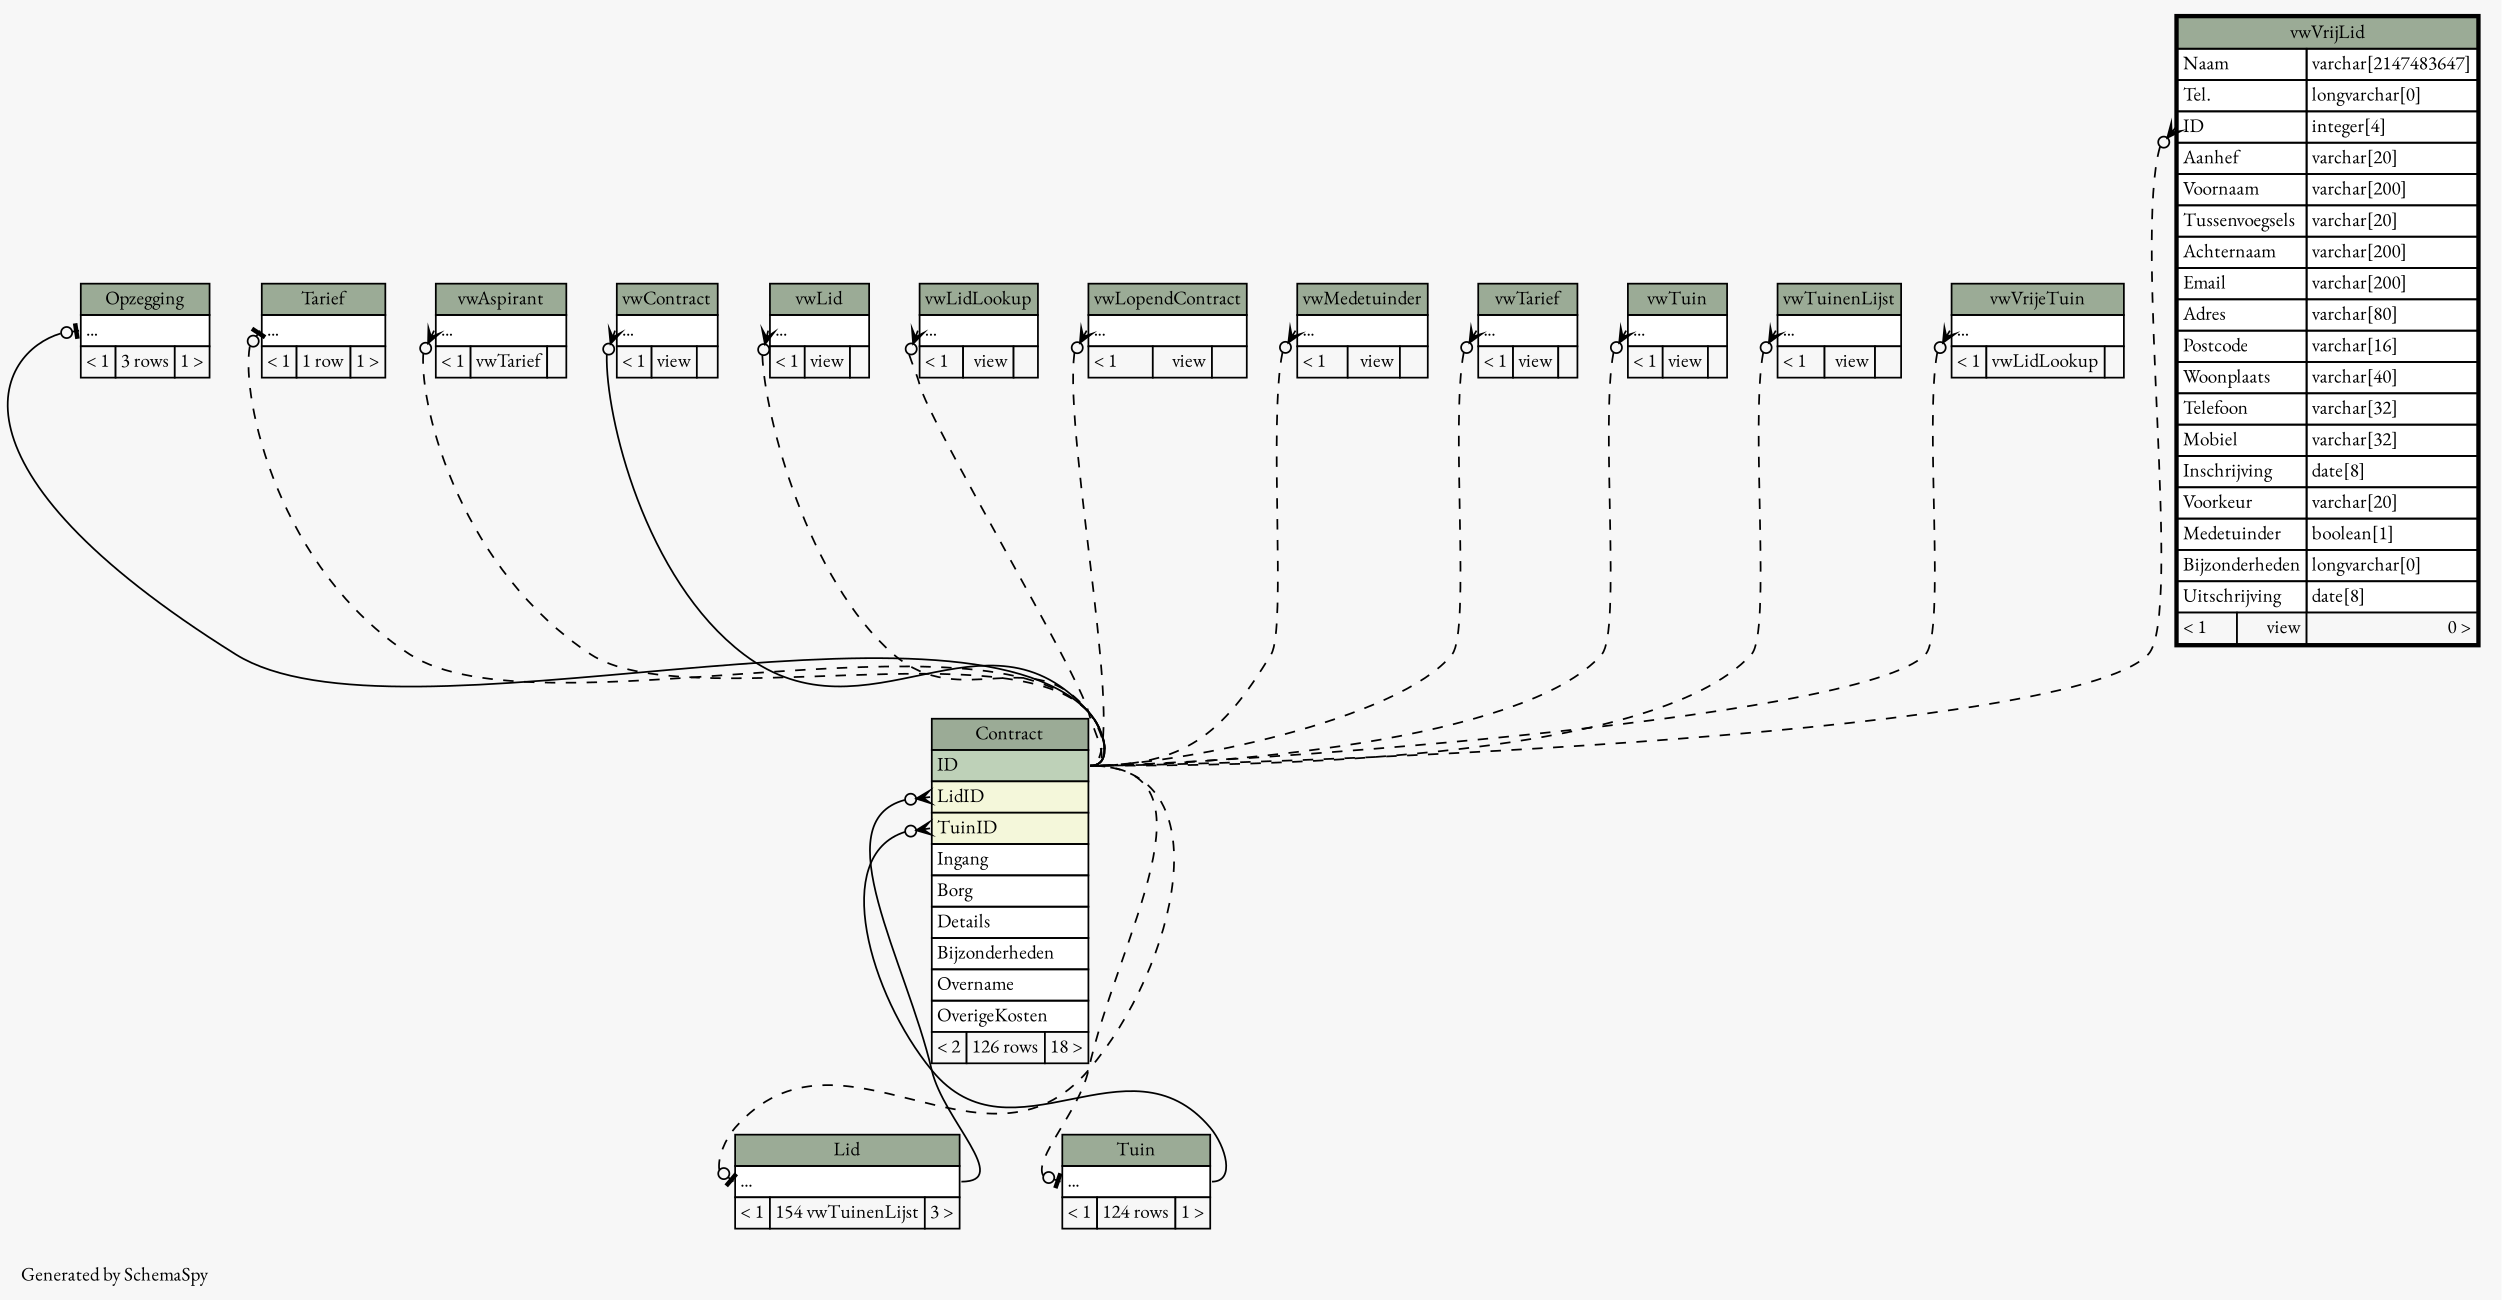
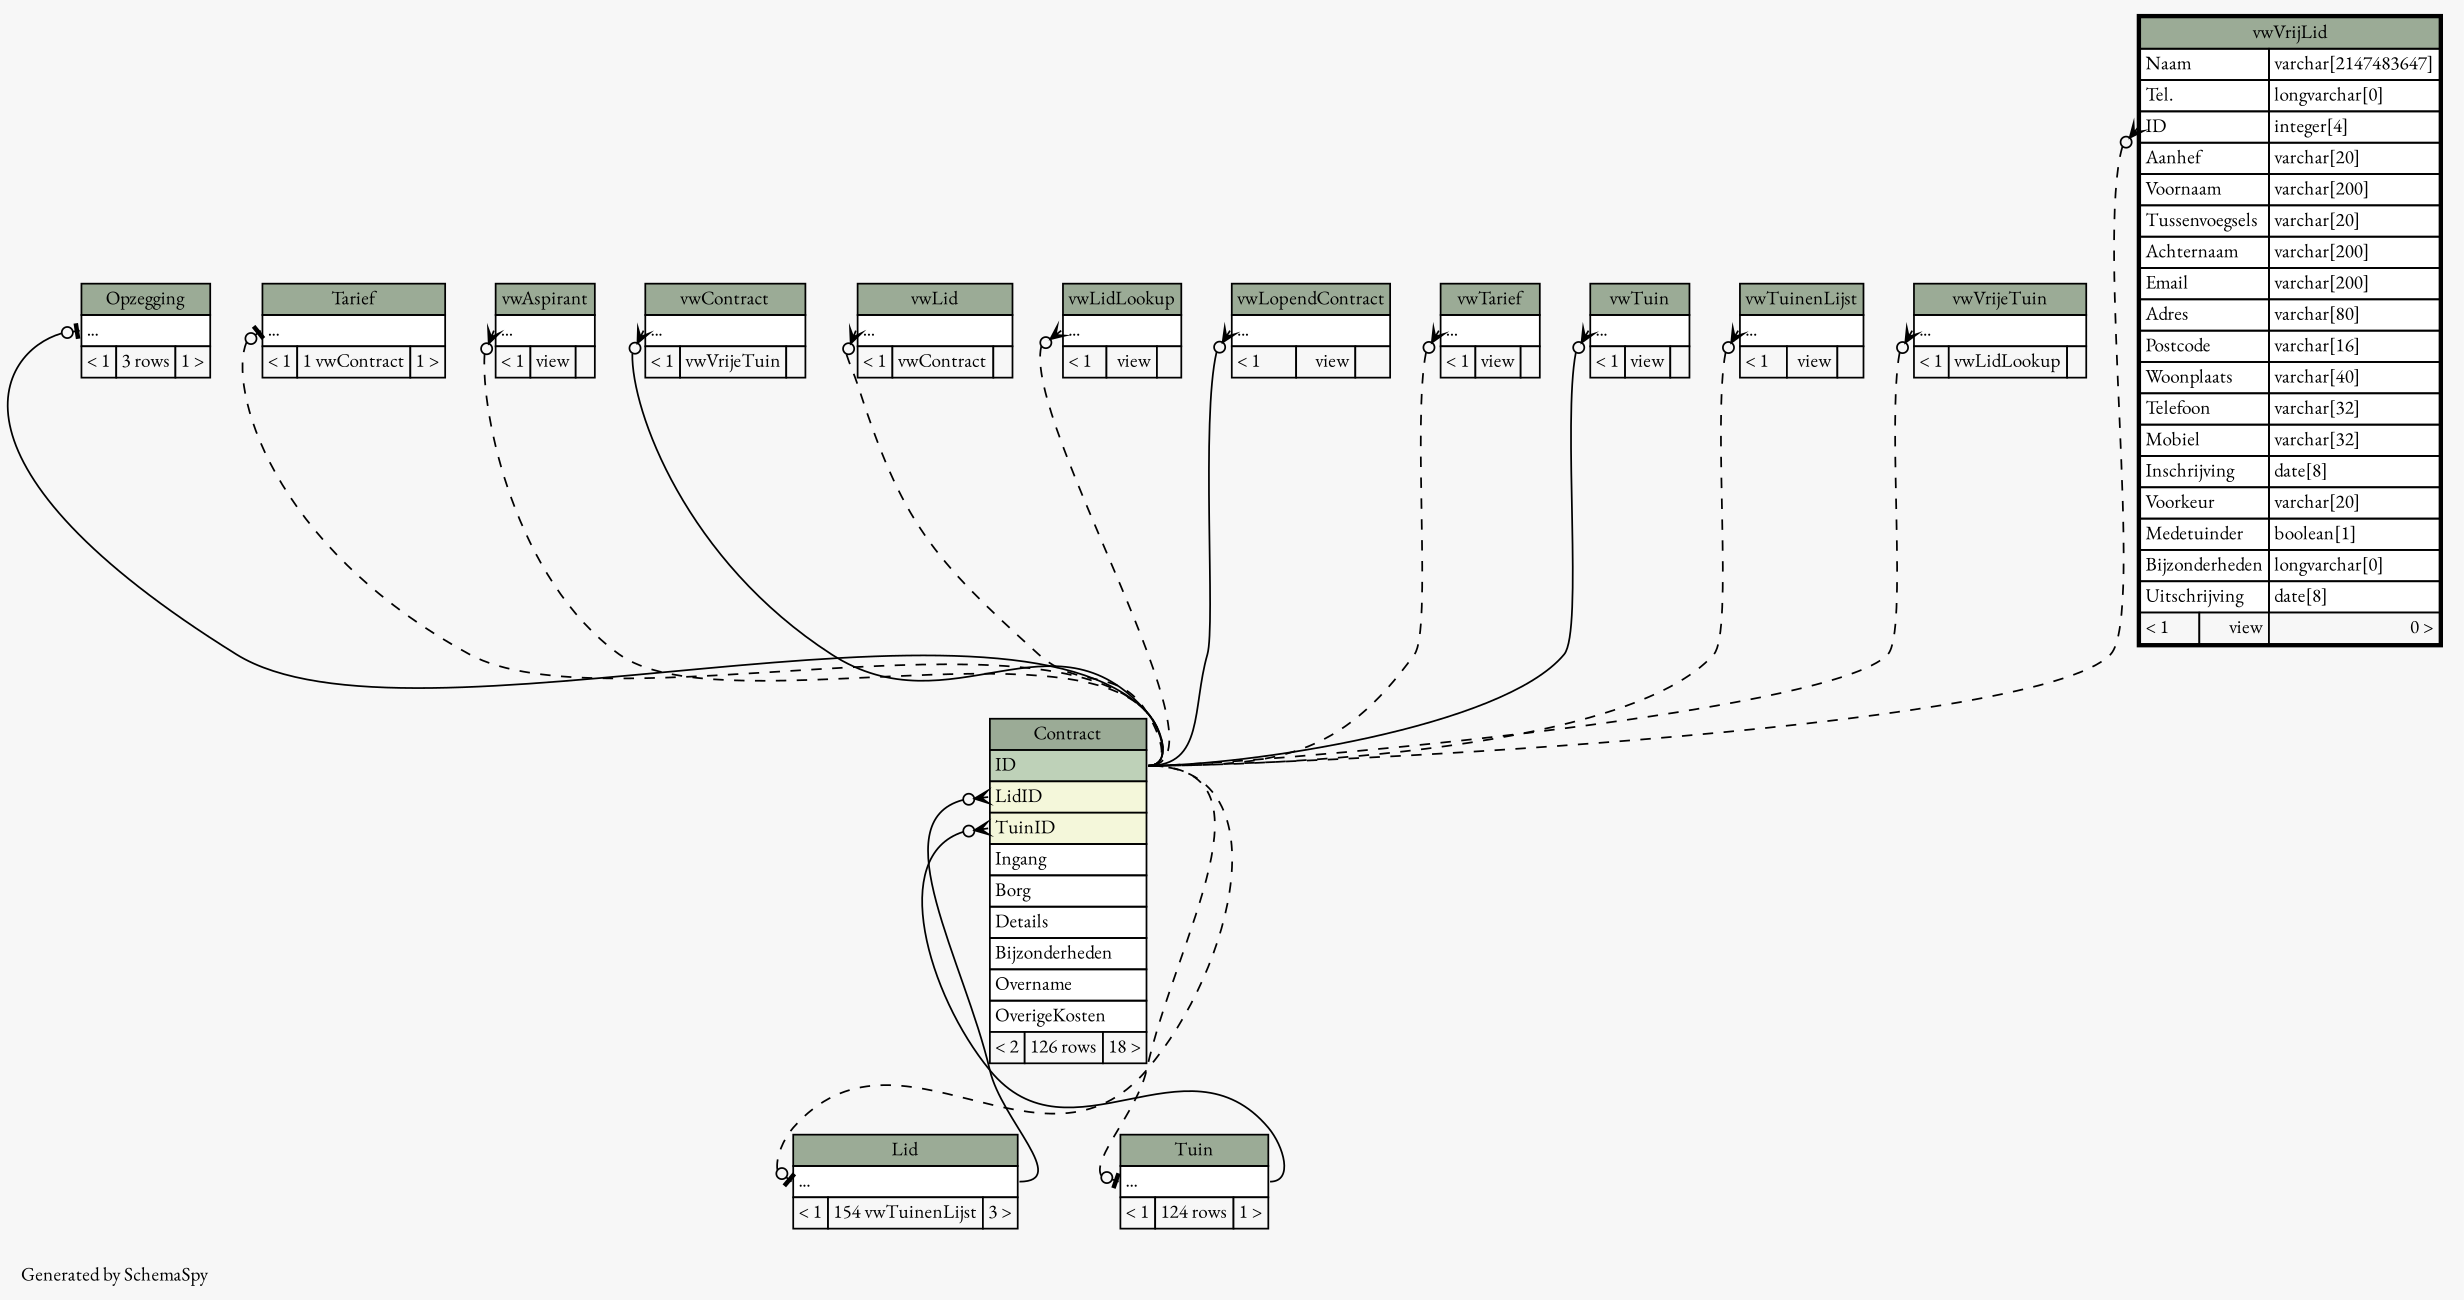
(1362, 331) -> none
(324, 361) -> (354, 361)
(509, 361) -> (553, 361)
(674, 361) -> (733, 361)
(827, 361) -> (943, 361)
(1090, 561) -> (1210, 573)
(1503, 710) -> (1509, 692)
